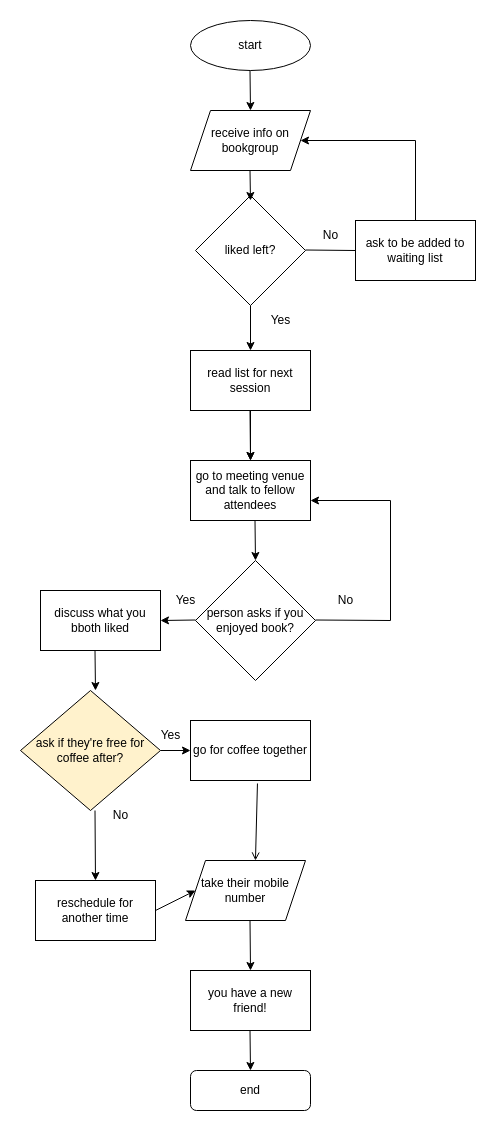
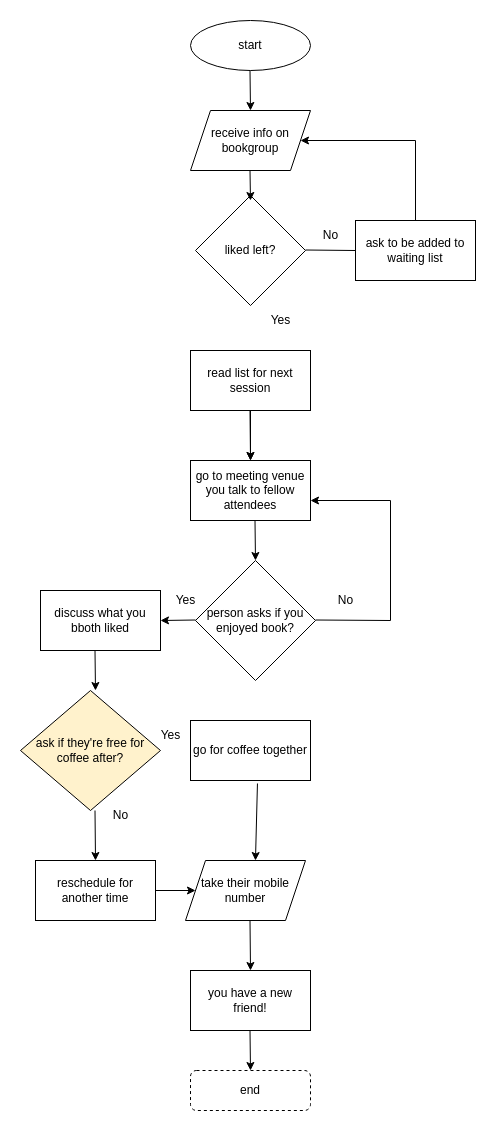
(251, 325) -> none
(251, 491) -> (251, 491)
(172, 751) -> none
(256, 853) -> (256, 852)
(96, 911) -> (96, 891)
(251, 1091) -> (251, 1091)
